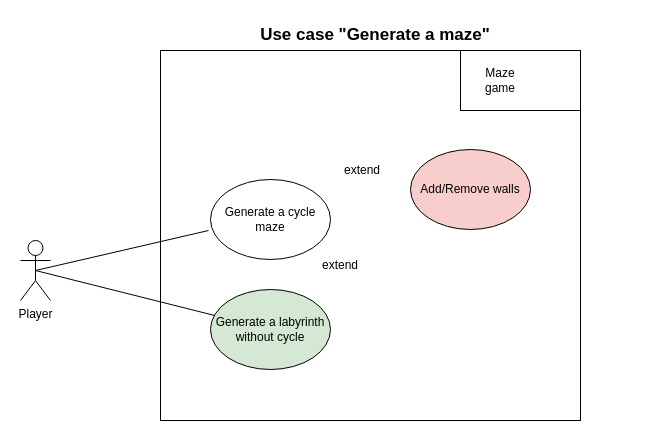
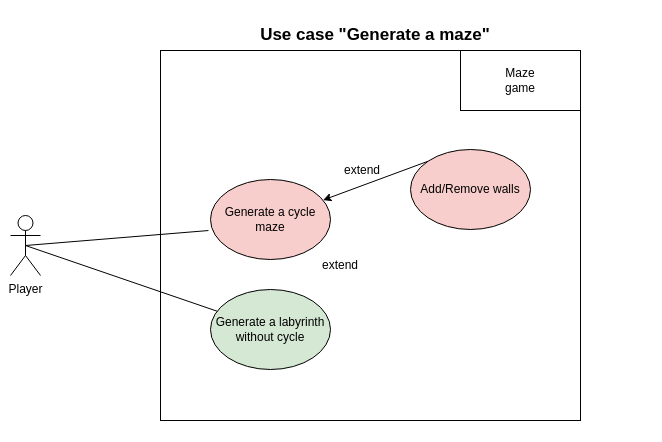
(501, 81) -> (521, 81)
none -> (379, 179)
(271, 220) -> (271, 220)
(36, 271) -> (26, 246)
